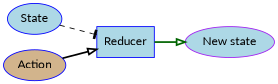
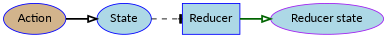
(230, 42) -> (327, 19)
(75, 55) -> (77, 19)
